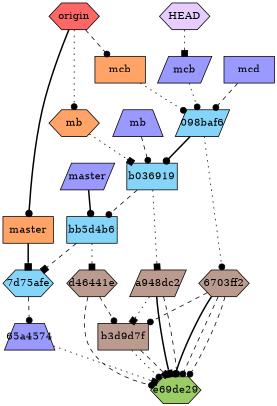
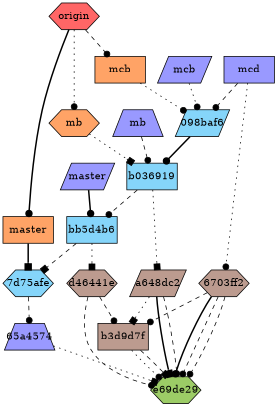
(185, 16) -> none
(213, 200) -> (237, 173)
(158, 283) -> (158, 283)
